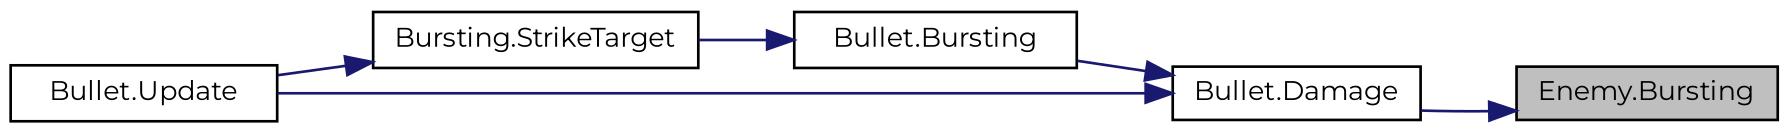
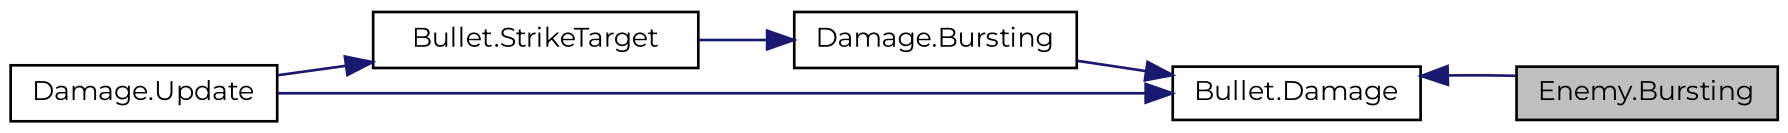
(536, 40) -> (536, 40)
(936, 40) -> (936, 40)
(144, 93) -> (144, 93)
(1455, 111) -> (1482, 75)
